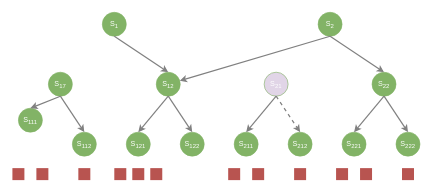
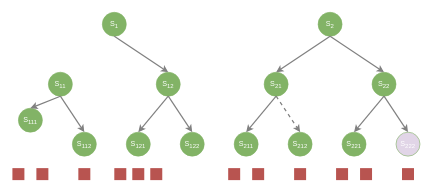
(256, 58) -> (304, 54)
(60, 84) -> (60, 84)
(276, 84) -> (276, 84)
(408, 144) -> (408, 144)
